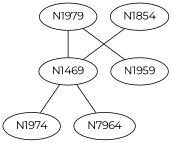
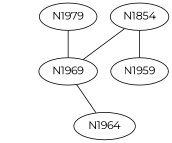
(100, 41) -> (140, 44)
(68, 71) -> (68, 71)
(32, 126) -> none
(105, 126) -> (105, 126)
